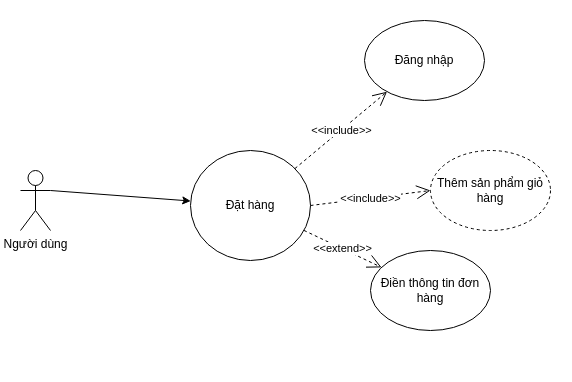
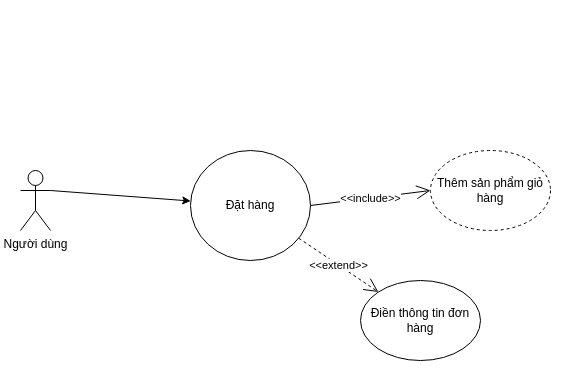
(425, 61) -> none
(340, 131) -> none
(326, 204) -> (326, 204)
(431, 291) -> (421, 321)
